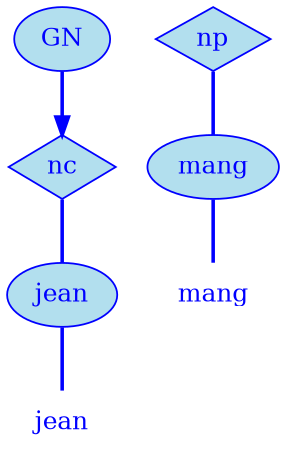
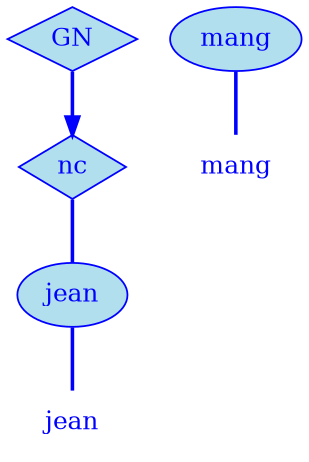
(62, 39) -> (72, 39)
(213, 39) -> none
